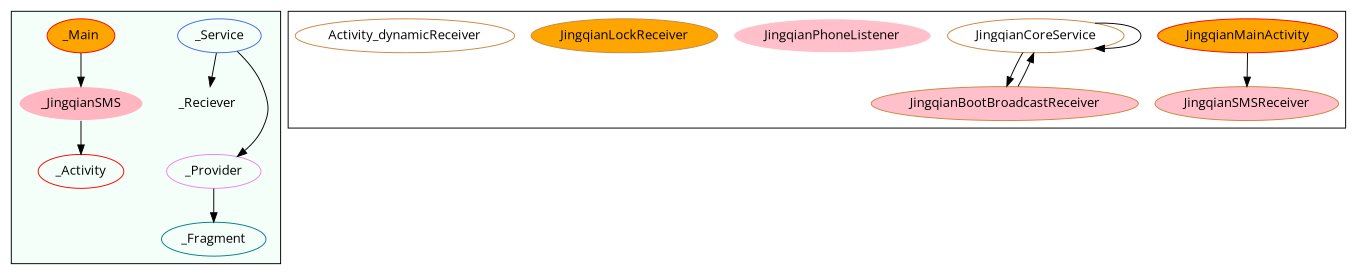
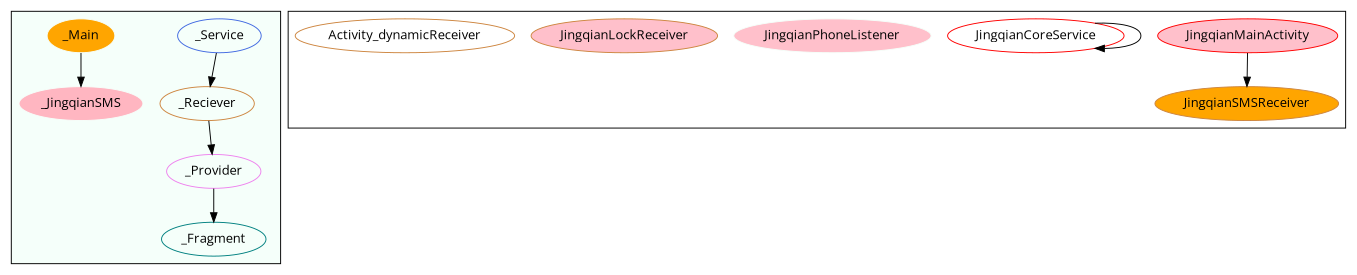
(81, 36) -> (81, 36)
(624, 36) -> (624, 36)
(1036, 36) -> (1036, 36)
(1248, 36) -> (1248, 36)
(267, 100) -> (210, 133)
(207, 104) -> (207, 104)
(1005, 104) -> none
(1247, 104) -> (1247, 104)
(81, 171) -> none
